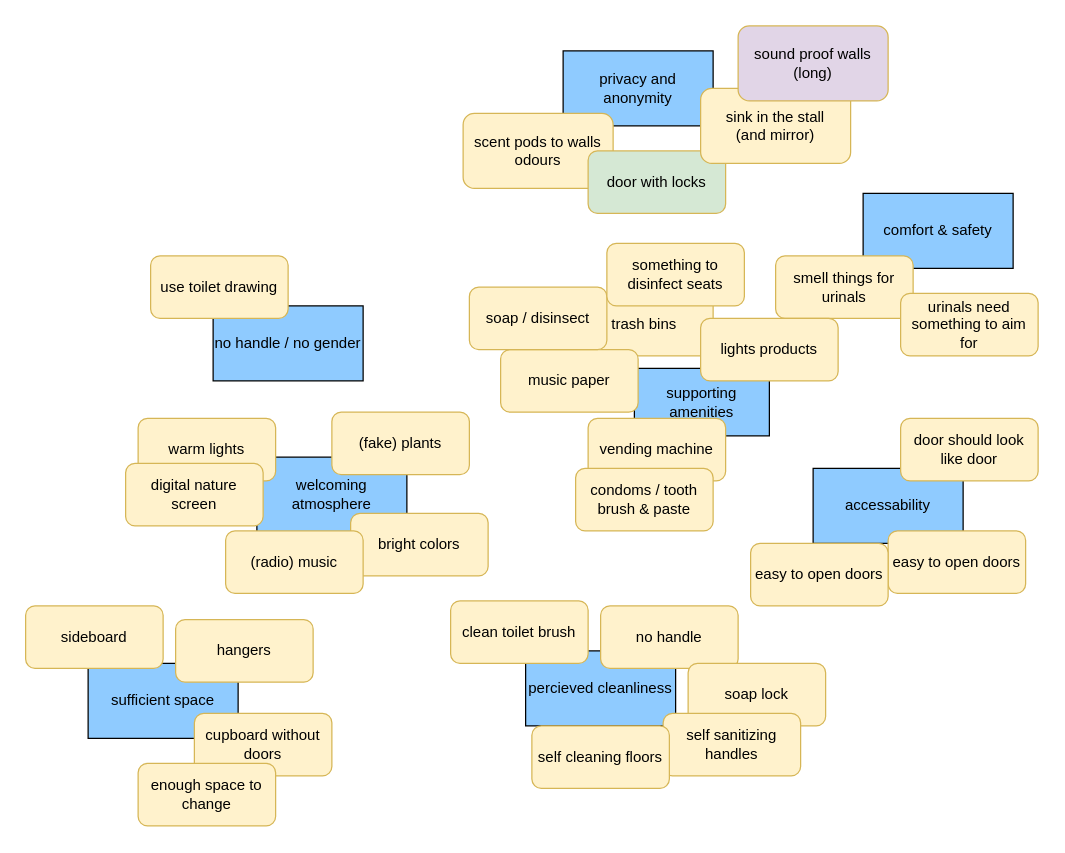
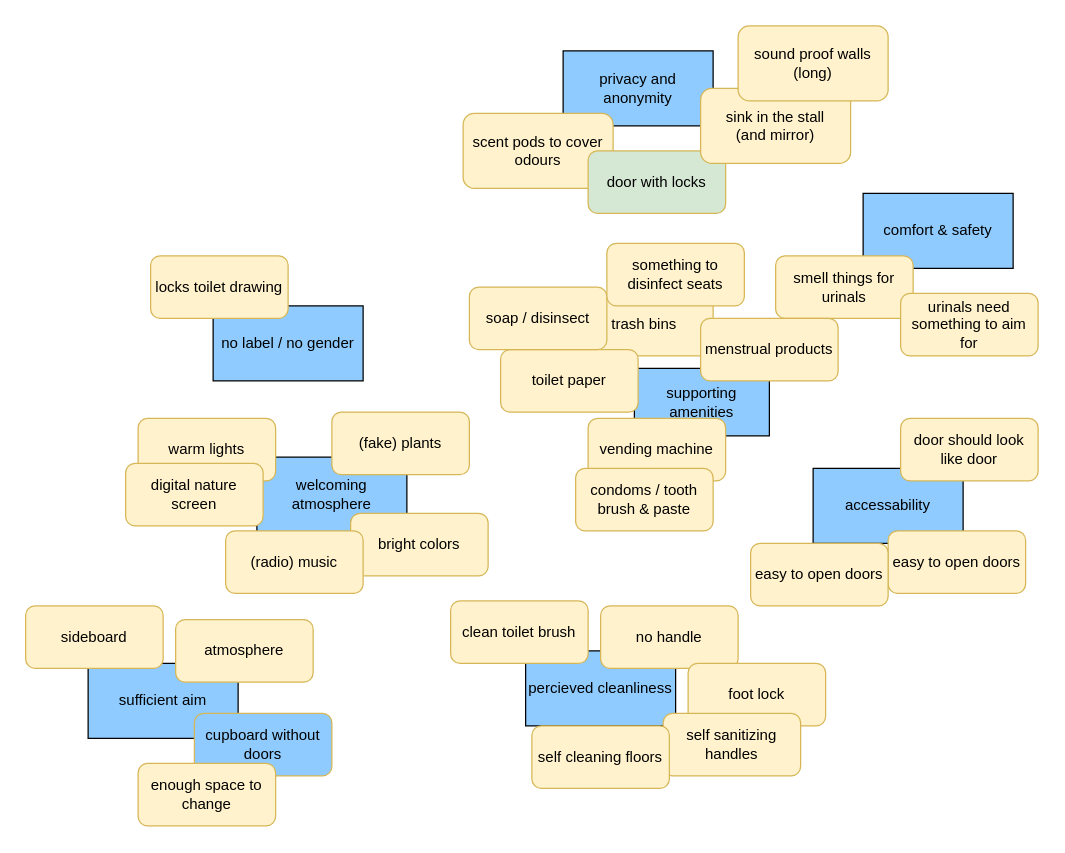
(813, 63) -> (813, 63)
(538, 151) -> (538, 151)
(219, 287) -> (219, 287)
(288, 343) -> (288, 343)
(769, 349) -> (769, 349)
(569, 381) -> (569, 381)
(244, 651) -> (244, 651)
(757, 694) -> (757, 694)
(163, 701) -> (163, 701)
(263, 744) -> (263, 744)
